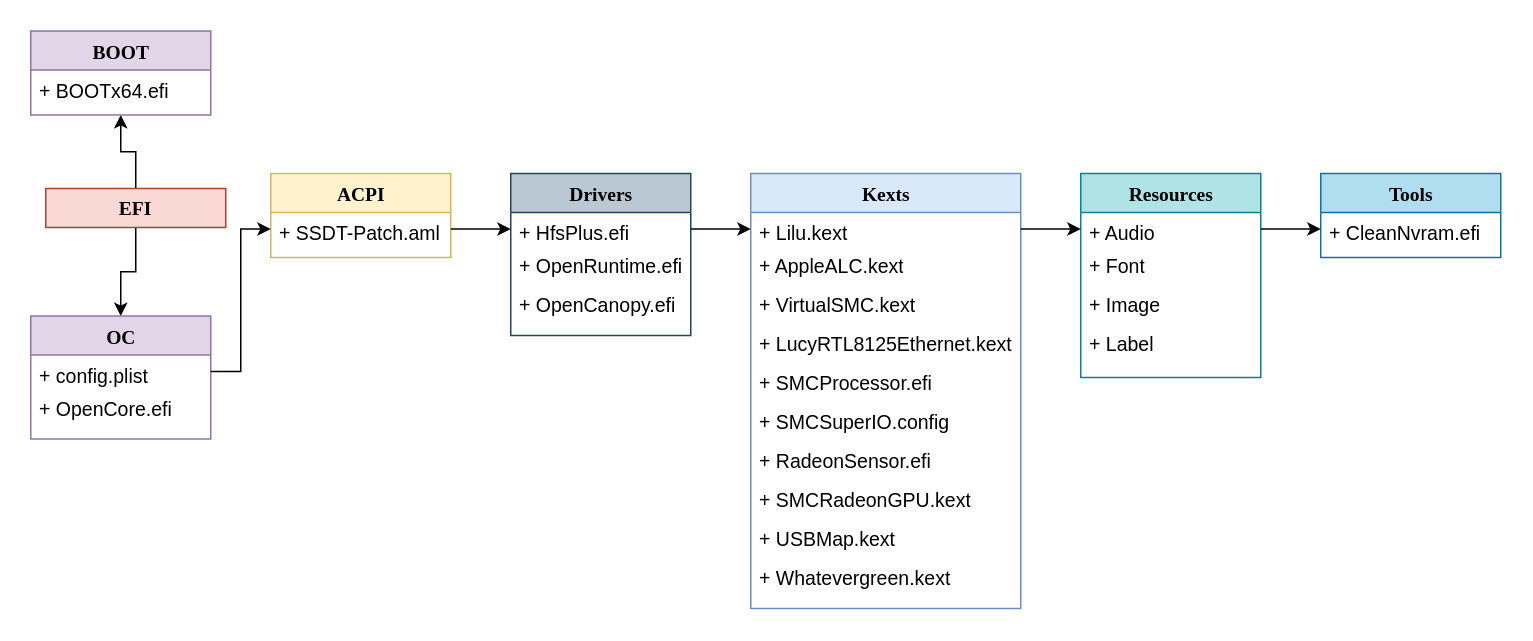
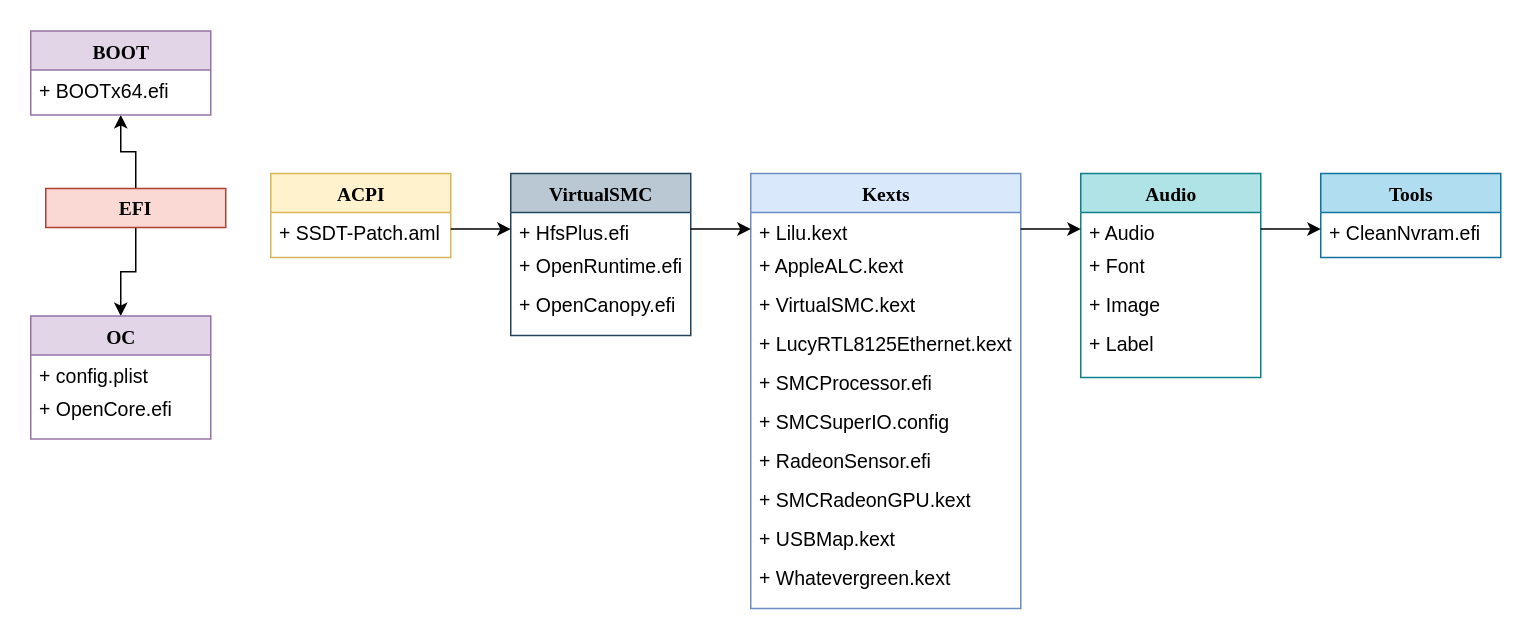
(602, 195) -> (602, 195)
(1172, 195) -> (1172, 195)
(241, 305) -> none
